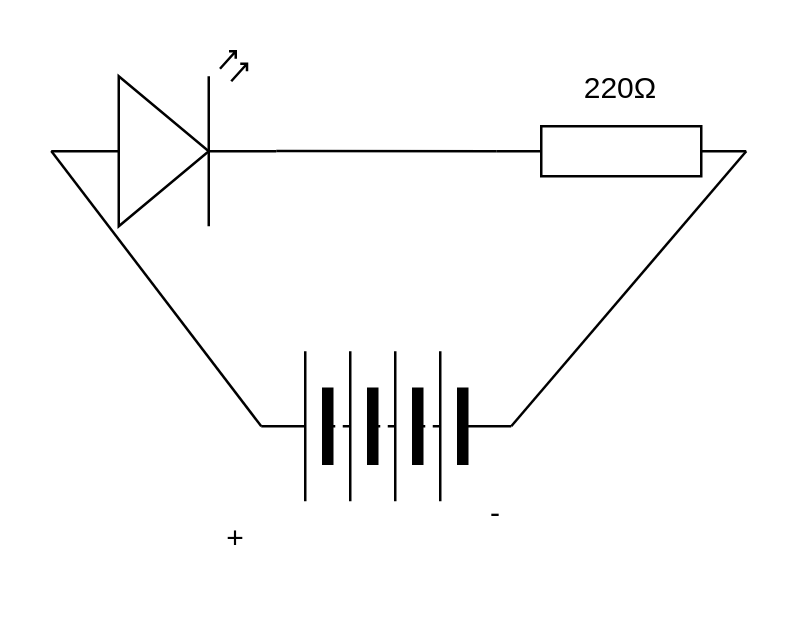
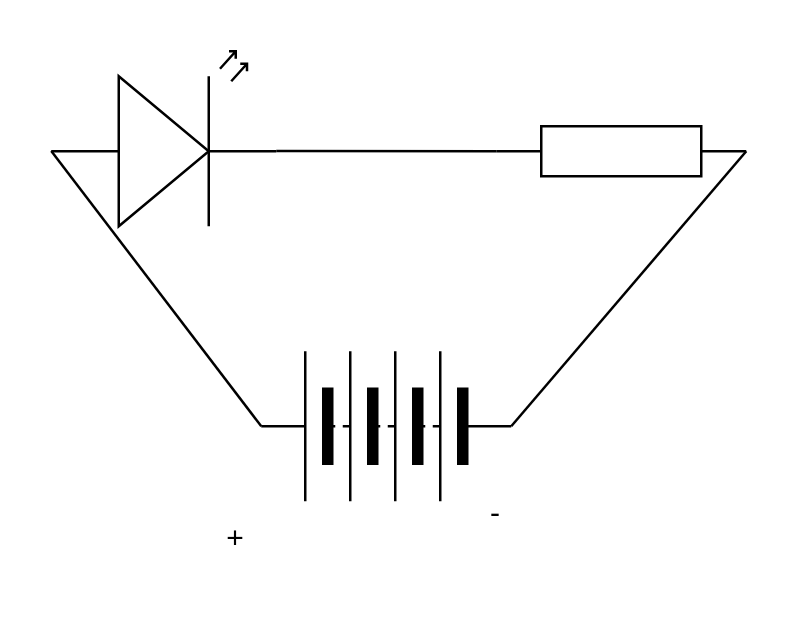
(621, 89) -> none
